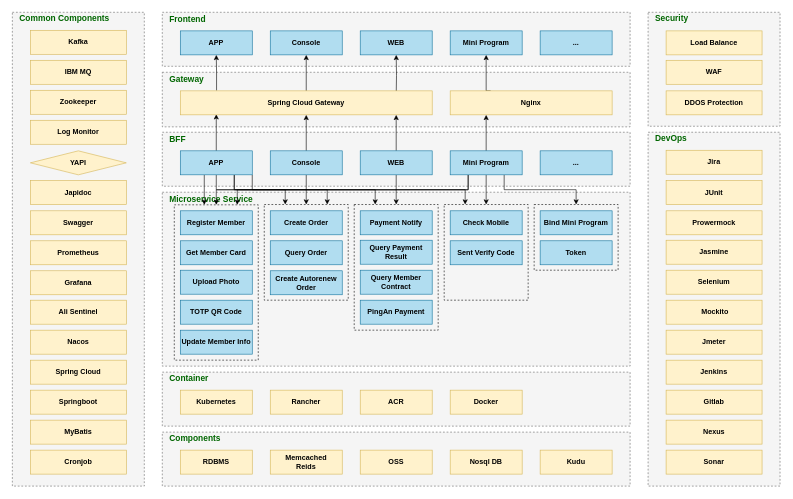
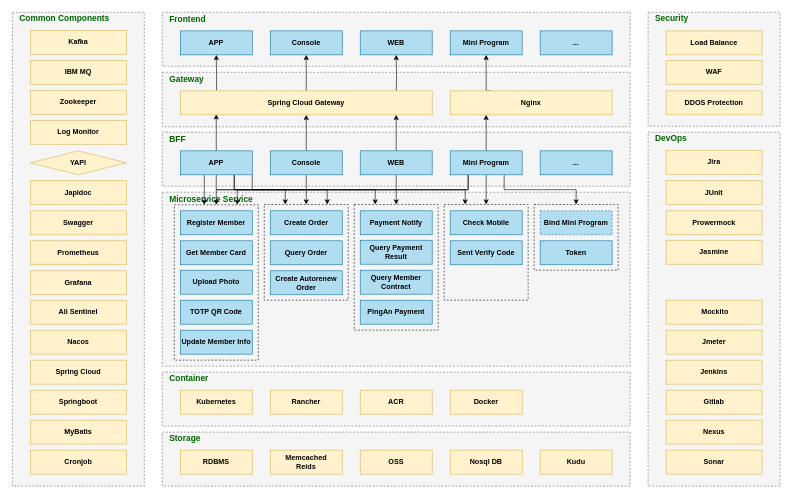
(576, 223) -> (576, 223)
(714, 282) -> none
(193, 438) -> (186, 438)
